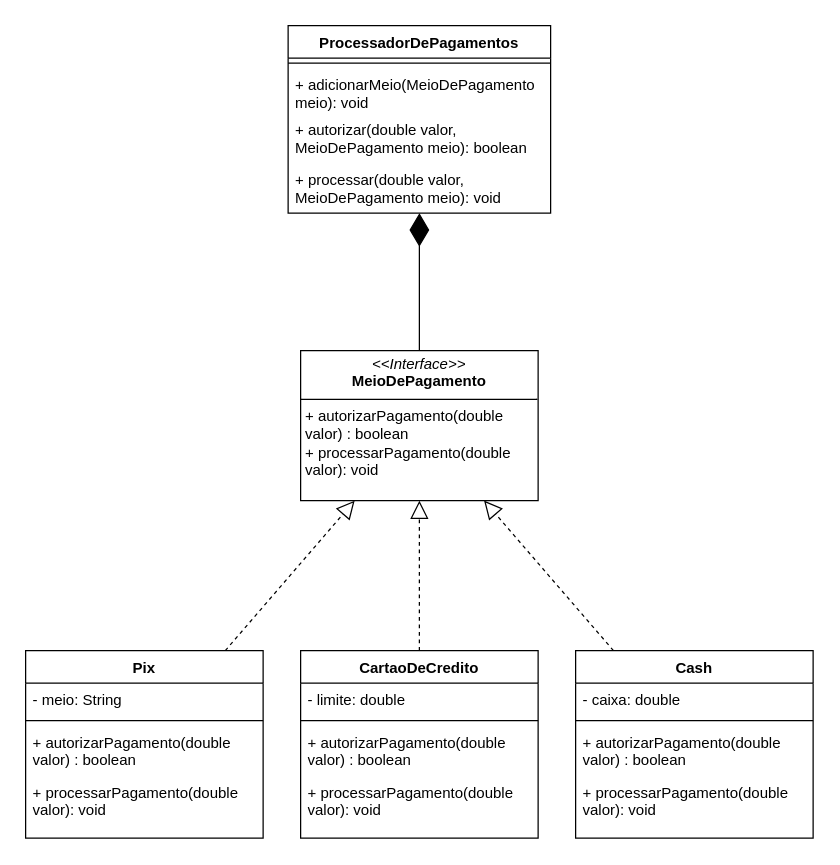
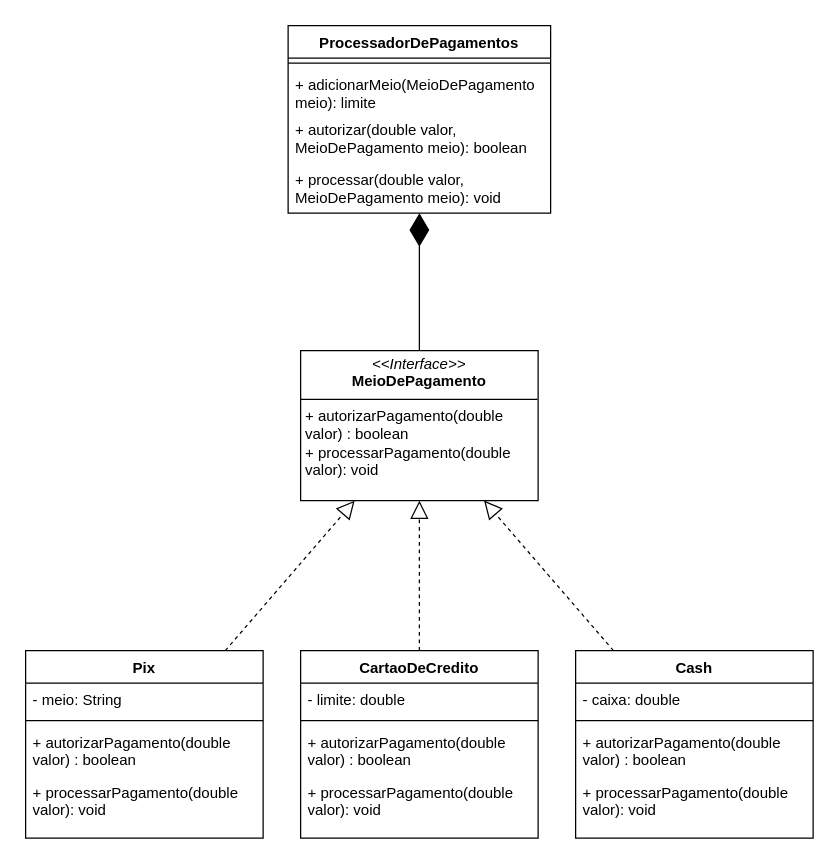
(421, 95) -> (421, 95)
